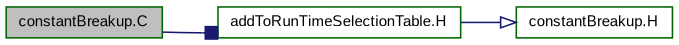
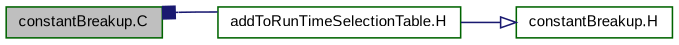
(182, 33) -> (198, 12)
